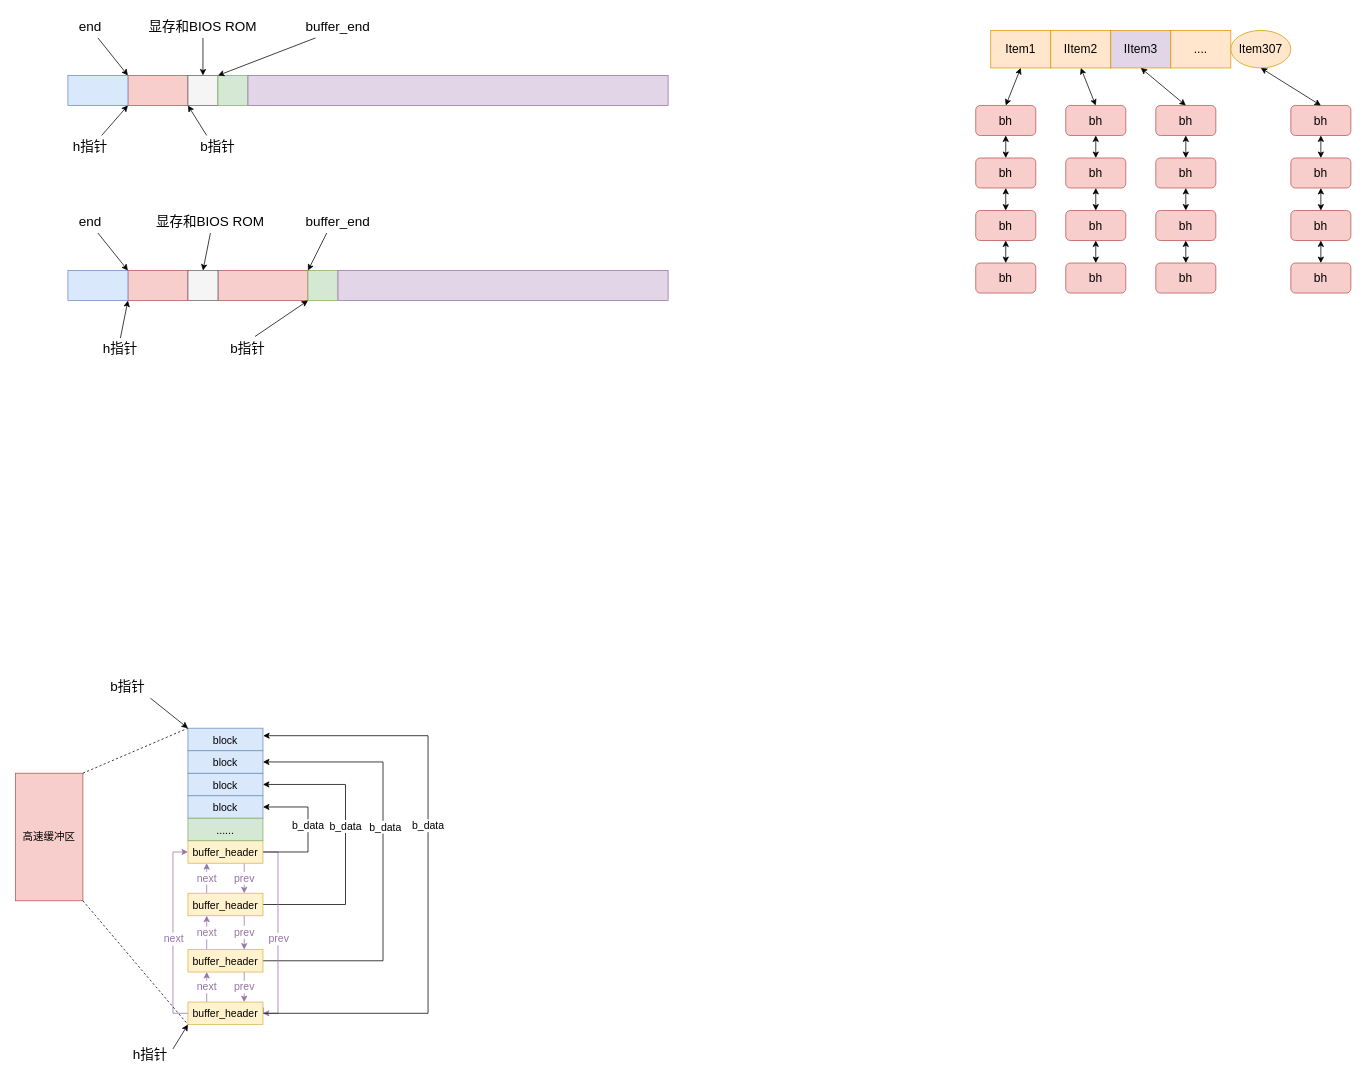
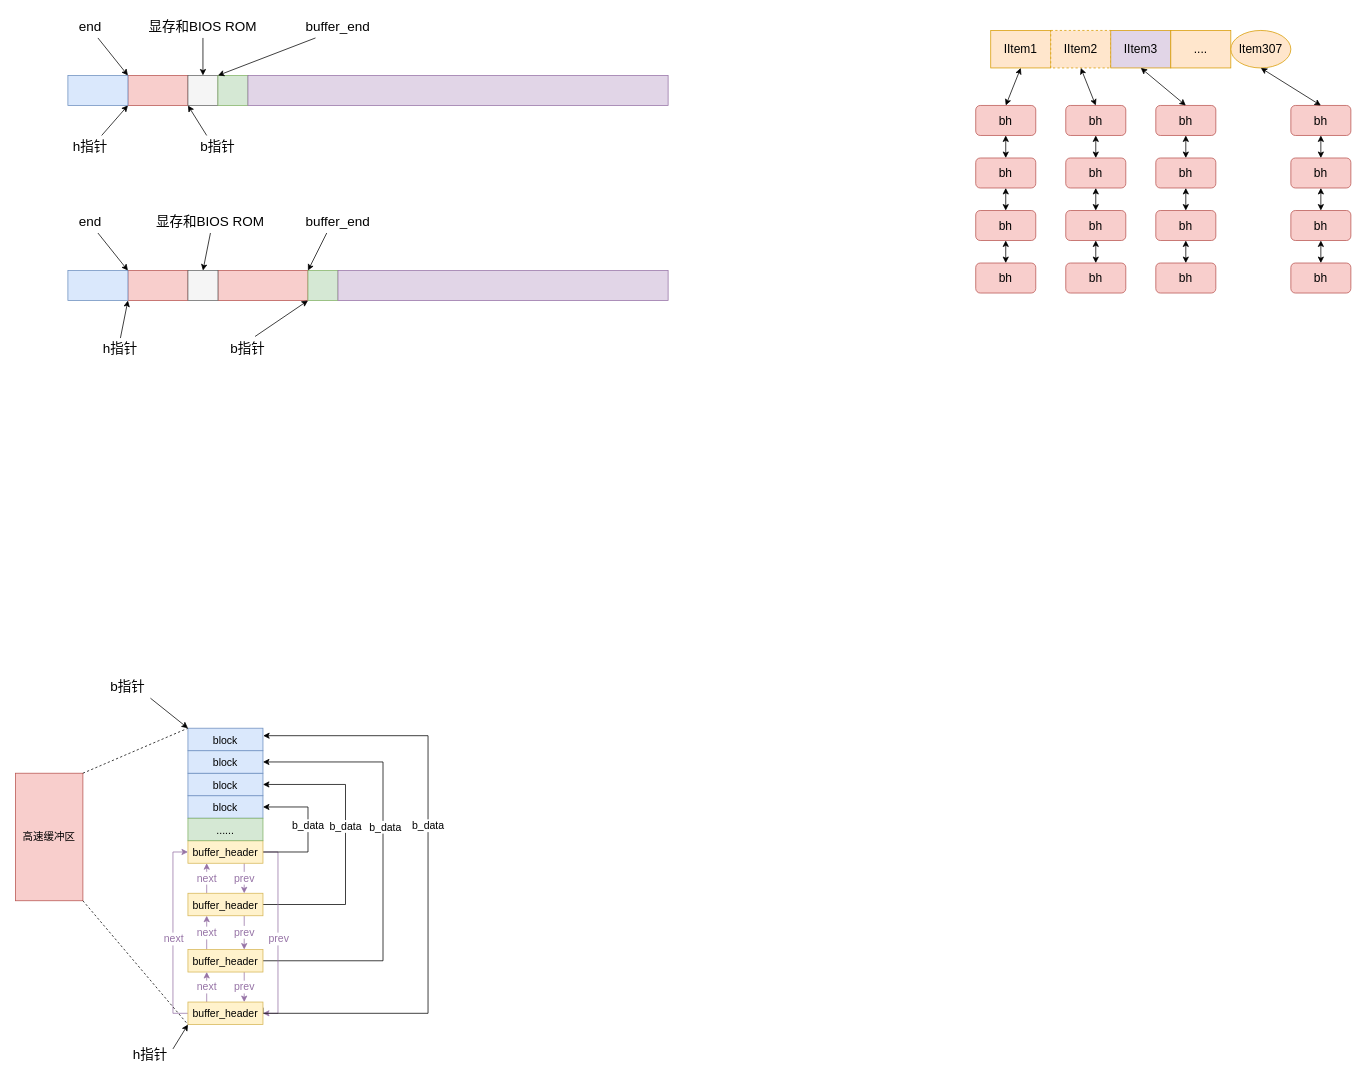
(1020, 49) -> (1020, 49)
(1080, 49) -> (1080, 49)
